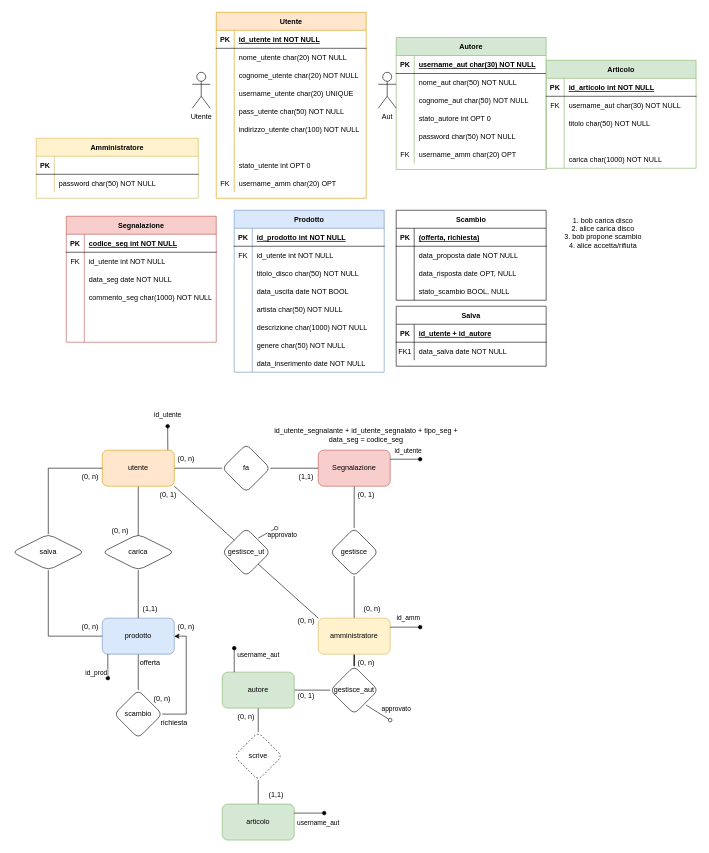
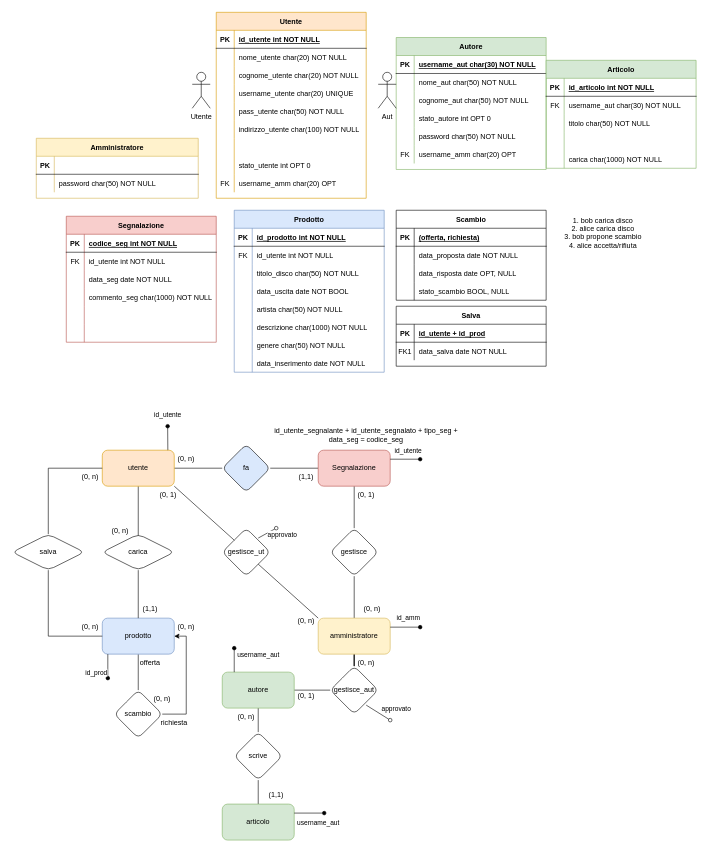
(457, 334) -> (453, 334)
(246, 468) -> (246, 468)
(258, 756) -> (258, 756)
